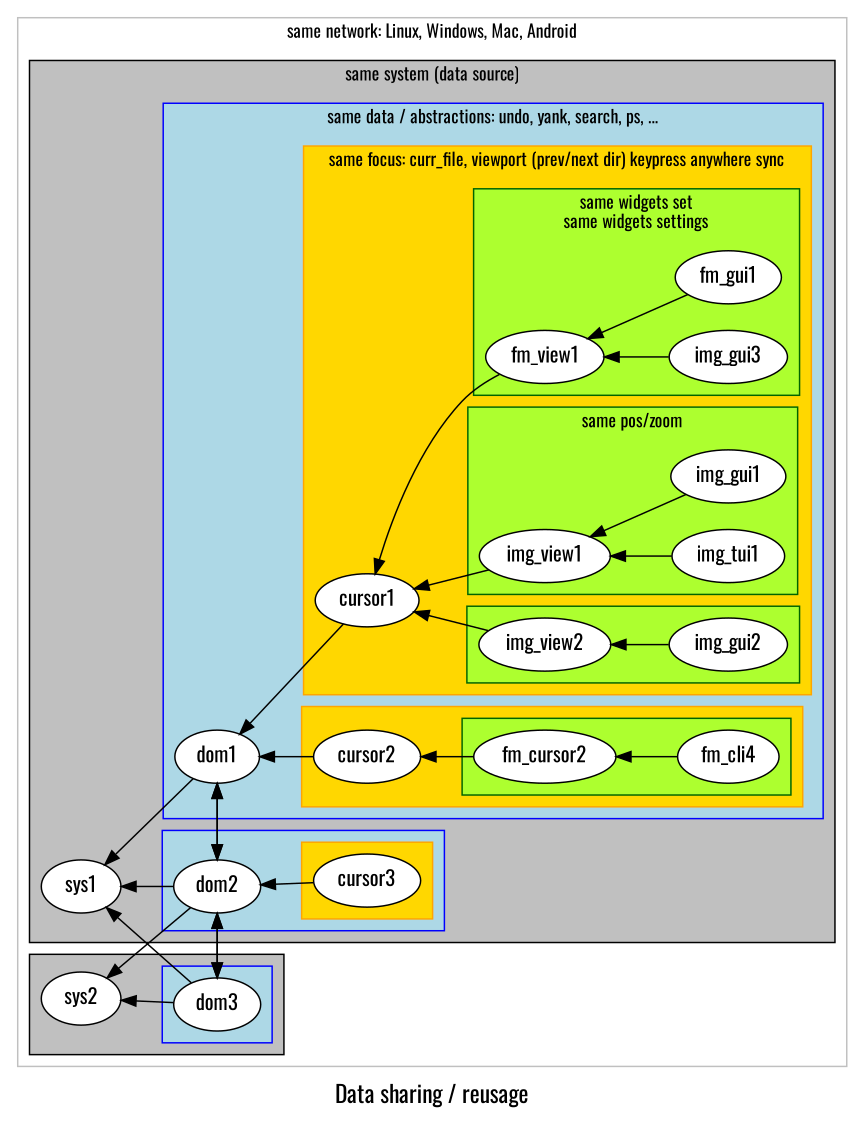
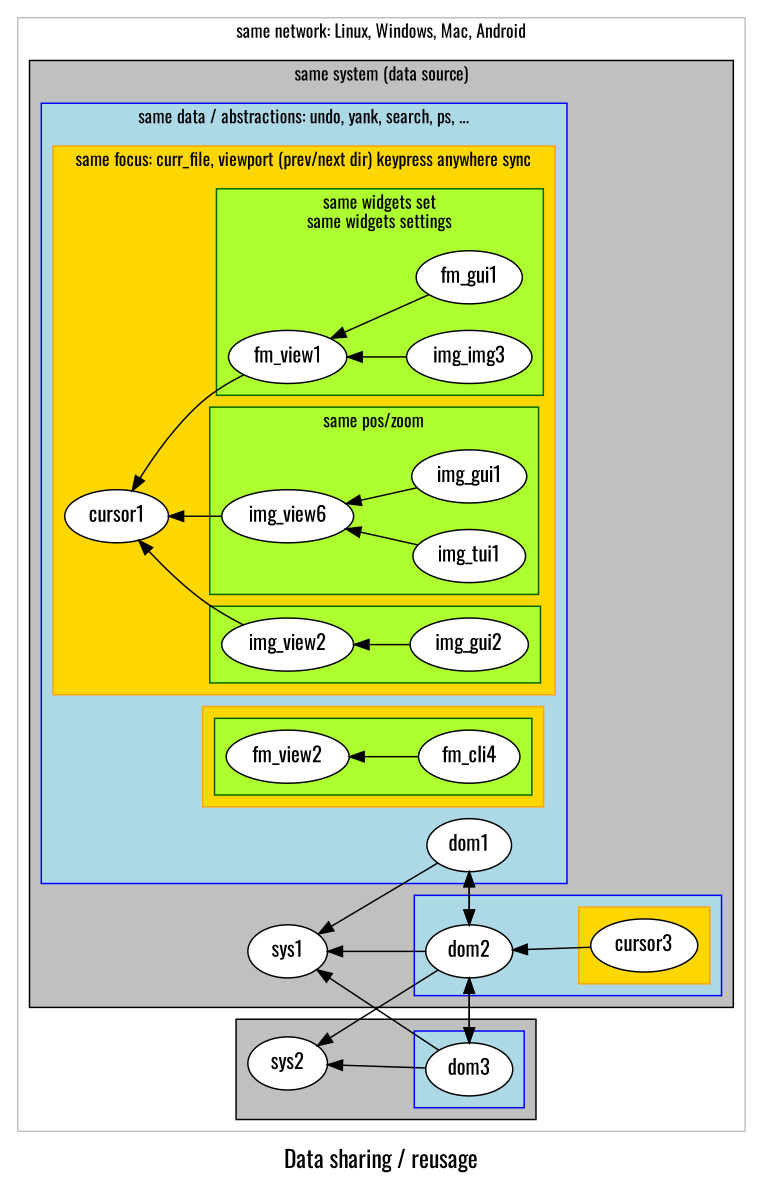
(728, 357) -> (469, 357)
(545, 556) -> (288, 516)
(294, 676) -> none
(367, 757) -> none
(545, 757) -> (288, 757)
